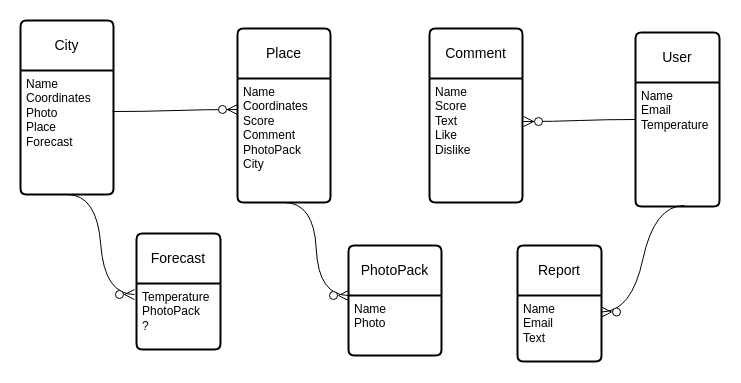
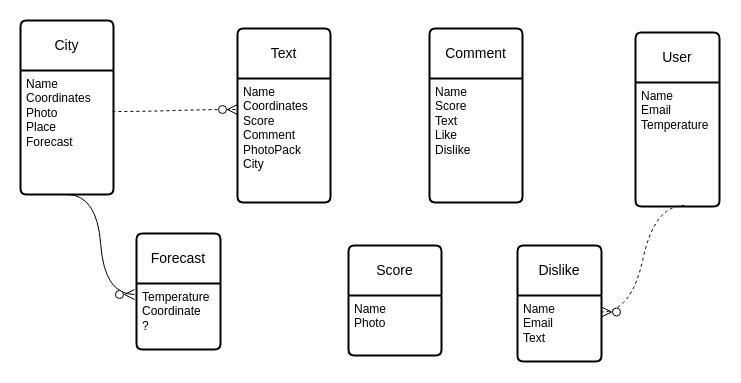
(284, 54) -> (284, 54)
(164, 111) -> (164, 111)
(578, 121) -> none
(316, 251) -> none
(642, 264) -> (642, 264)
(395, 271) -> (395, 271)
(560, 271) -> (560, 271)
(179, 312) -> (179, 312)
